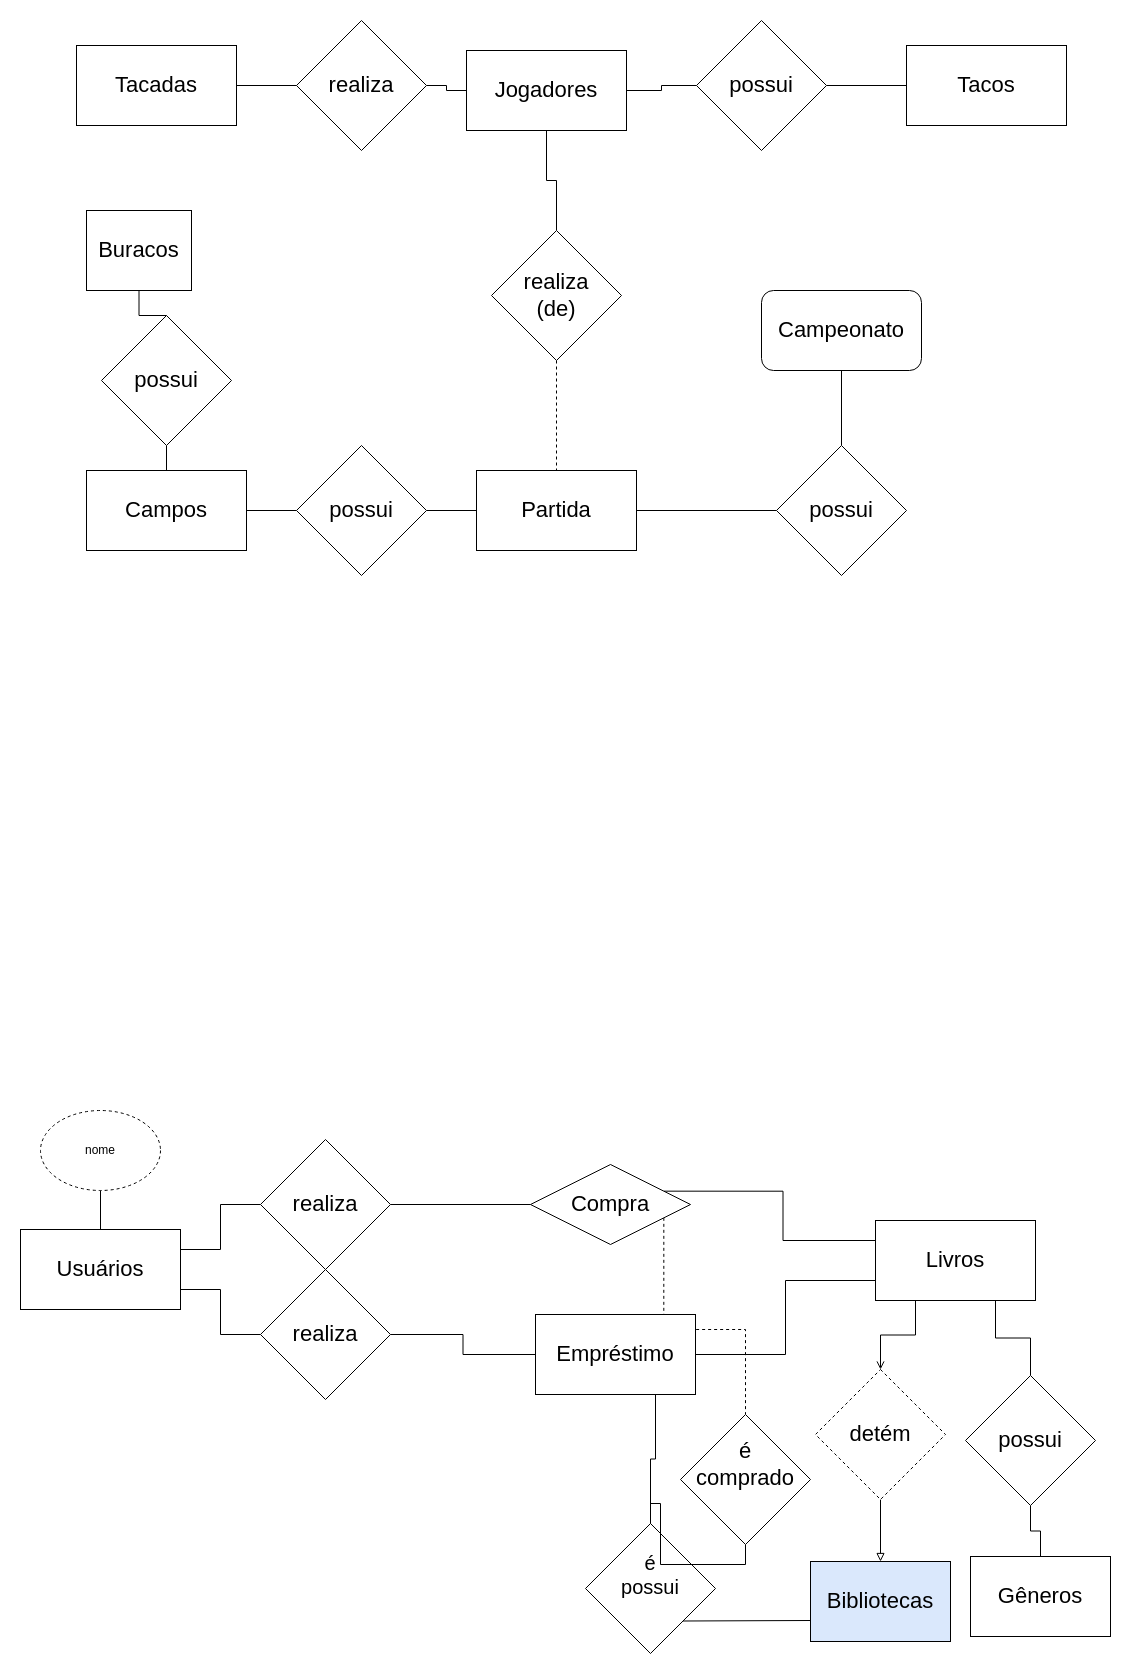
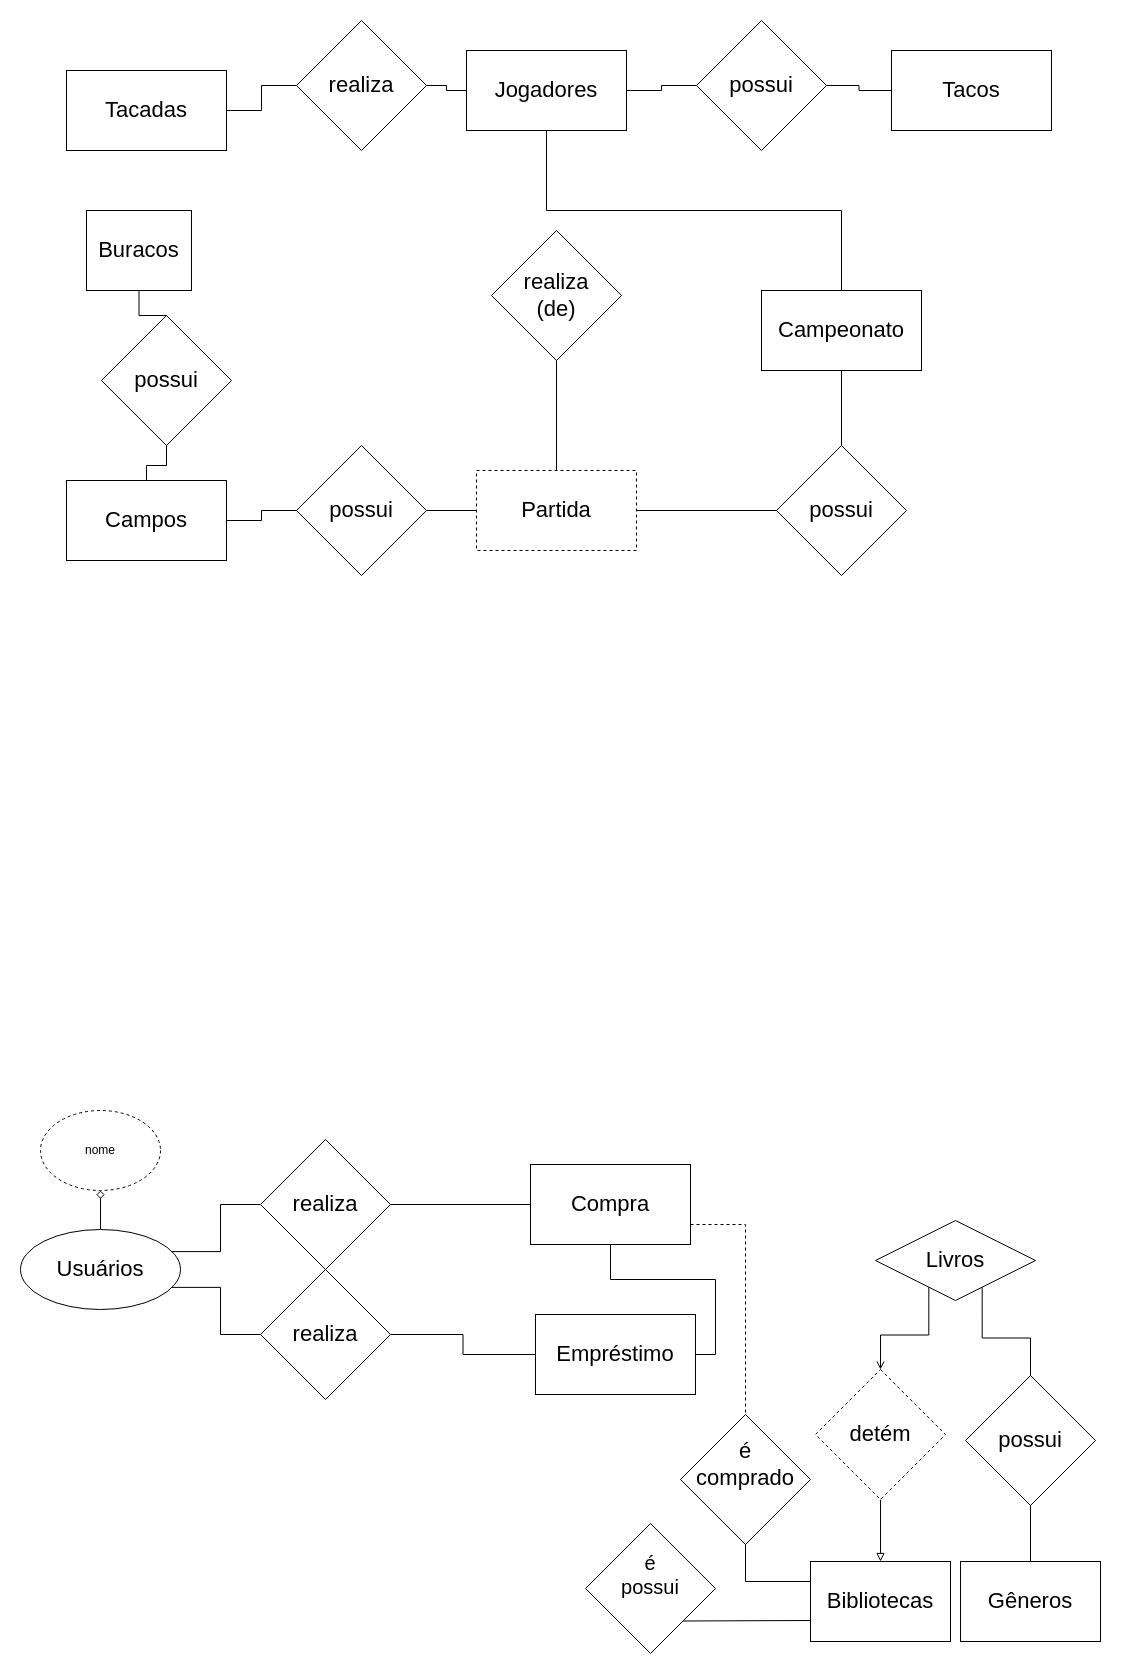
(157, 86) -> (147, 111)
(987, 86) -> (972, 91)
(557, 199) -> (718, 211)
(842, 331) -> (842, 331)
(557, 416) -> (557, 416)
(167, 511) -> (147, 521)
(557, 511) -> (557, 511)
(101, 1195) -> (101, 1199)
(783, 1202) -> none
(611, 1205) -> (611, 1205)
(956, 1261) -> (956, 1261)
(101, 1270) -> (101, 1270)
(786, 1309) -> (685, 1280)
(656, 1450) -> none
(670, 1565) -> (768, 1582)
(1041, 1597) -> (1031, 1602)
(881, 1602) -> (881, 1602)
